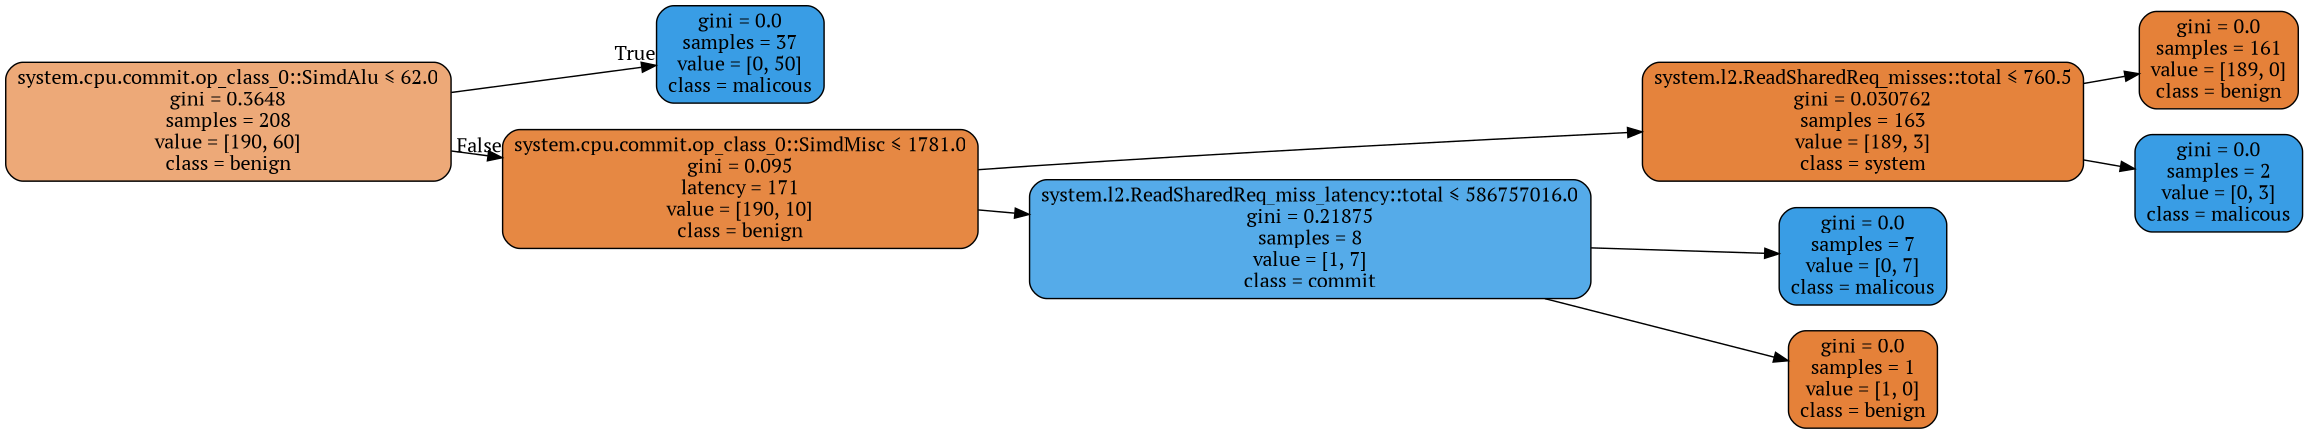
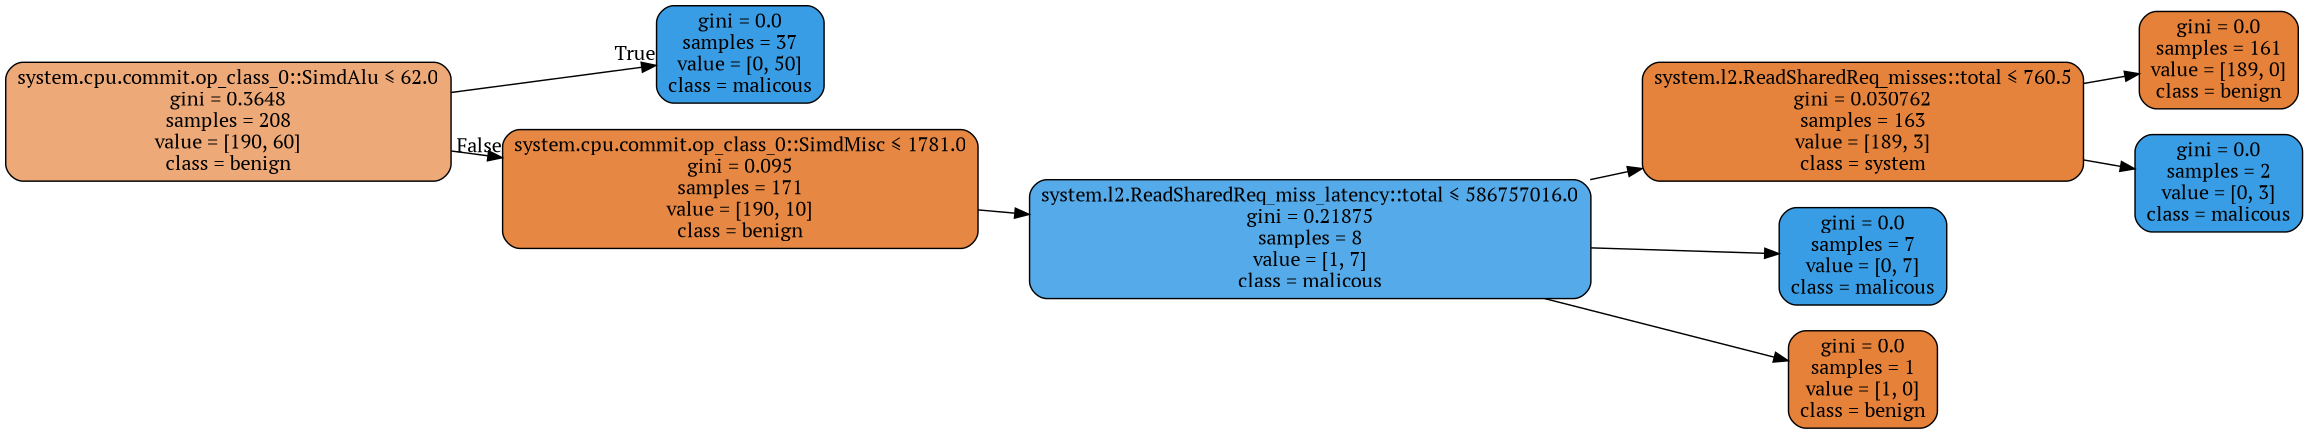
(1303, 150) -> (1609, 176)
(740, 188) -> (740, 188)
(1310, 281) -> (1310, 281)
